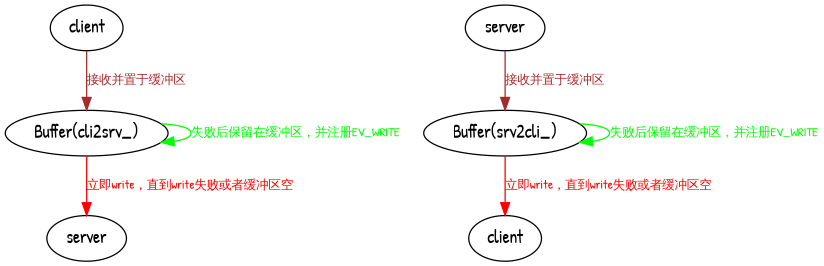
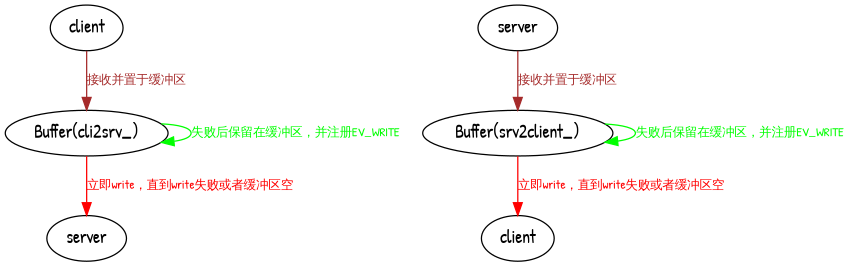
(505, 133) -> (518, 133)
